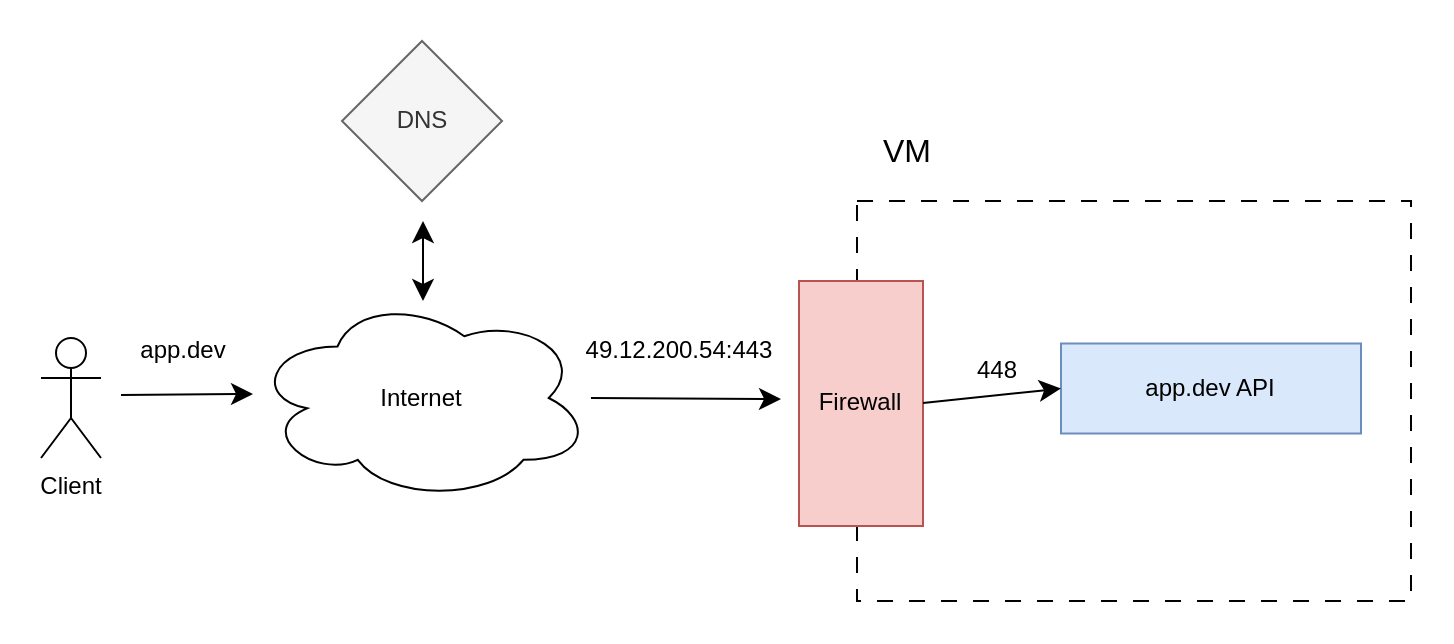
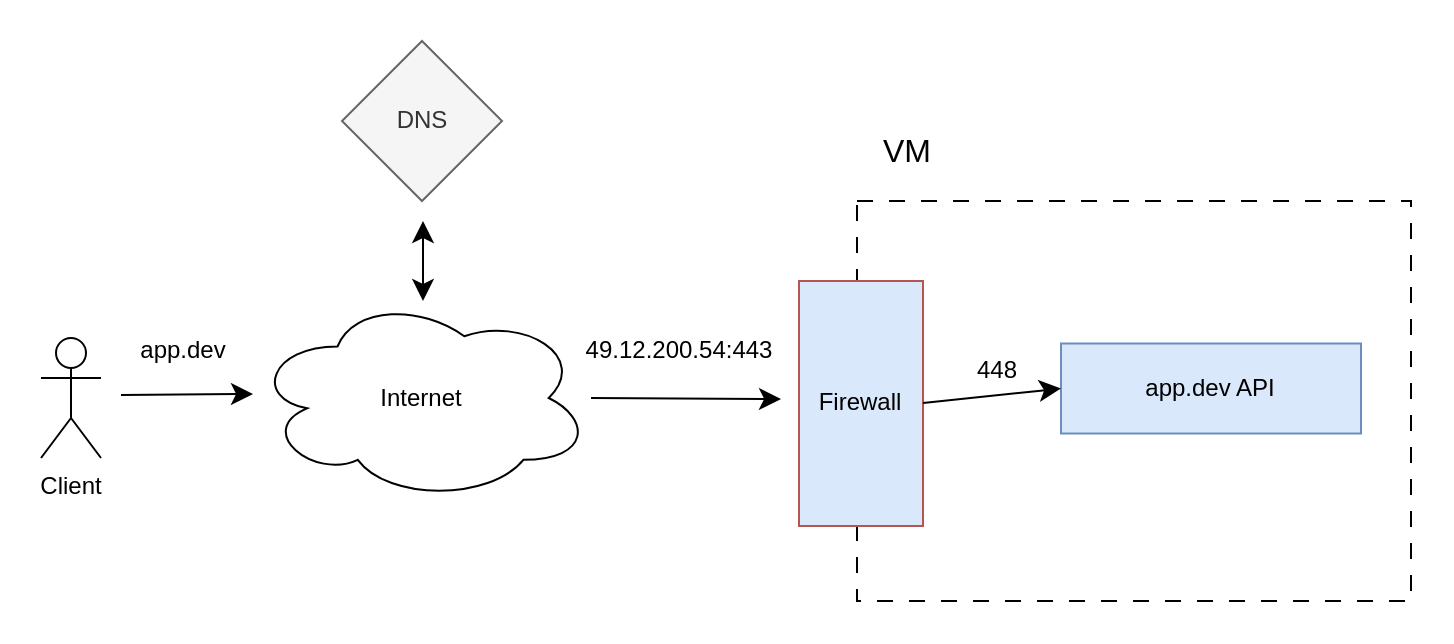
(861, 404) -> (861, 404)
